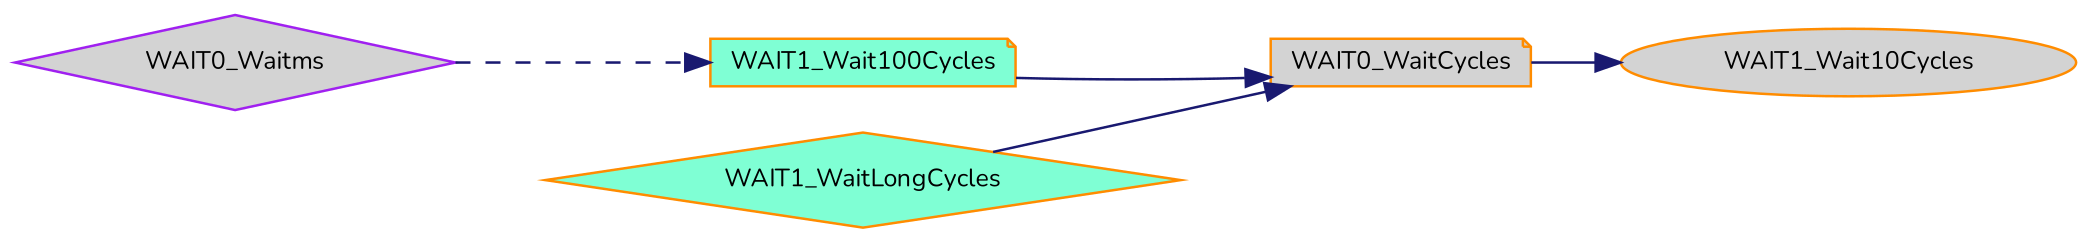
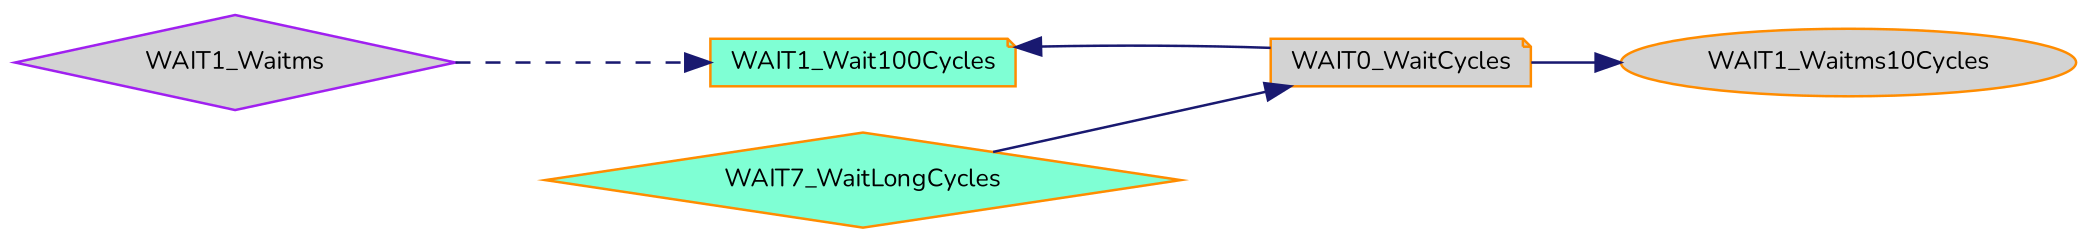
(235, 63) -> (235, 63)
(1849, 63) -> (1849, 63)
(1130, 79) -> (1156, 46)
(863, 180) -> (863, 180)
